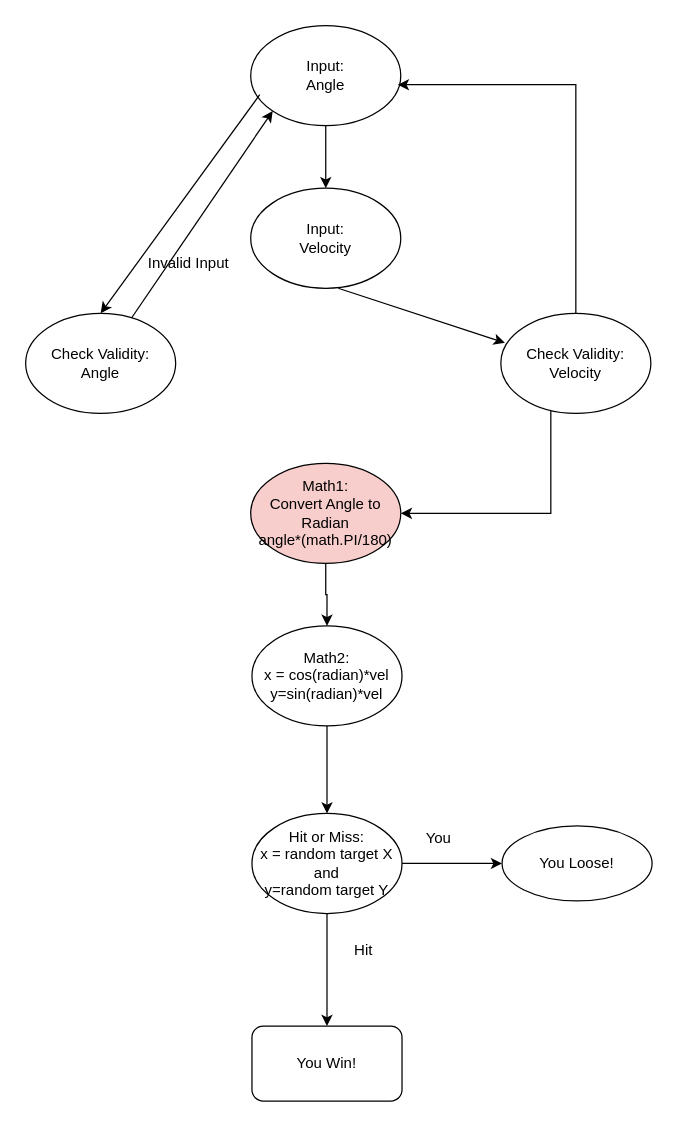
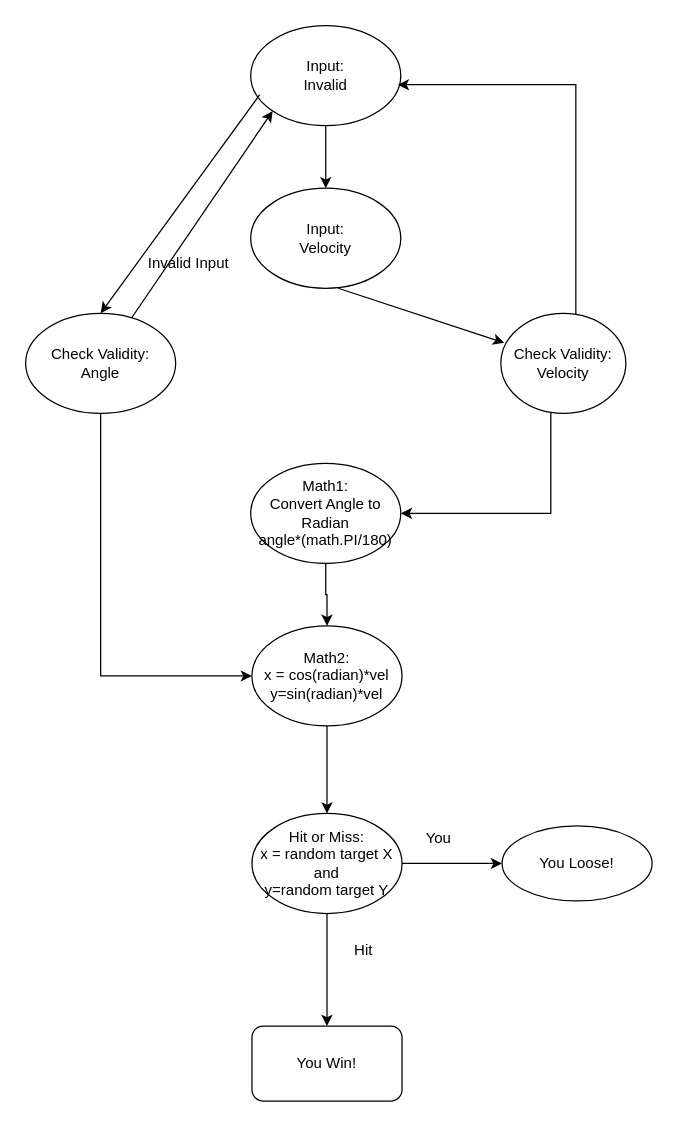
(326, 76) -> (326, 76)
(576, 363) -> (563, 363)
(326, 513) -> (326, 513)
none -> (101, 616)
